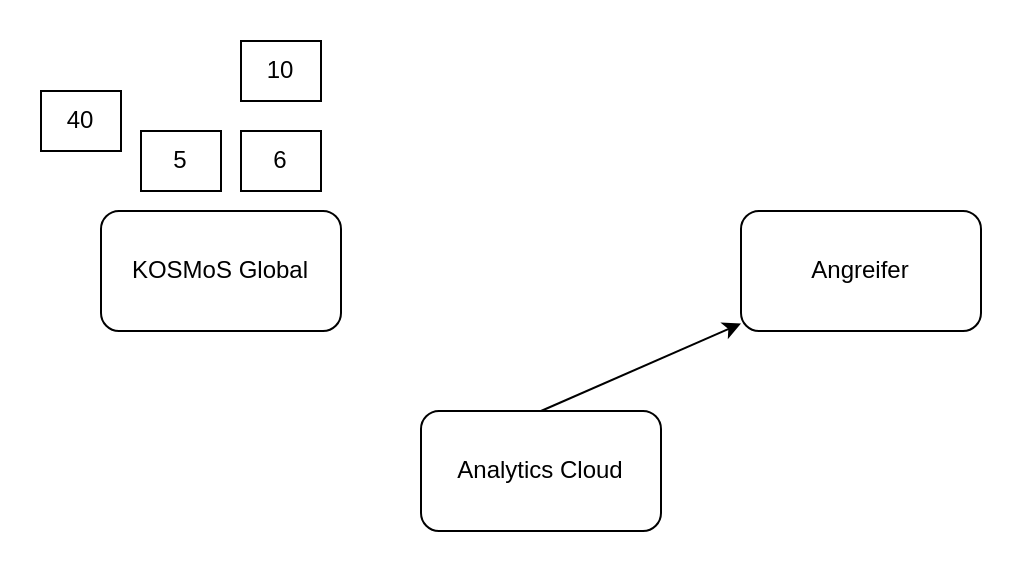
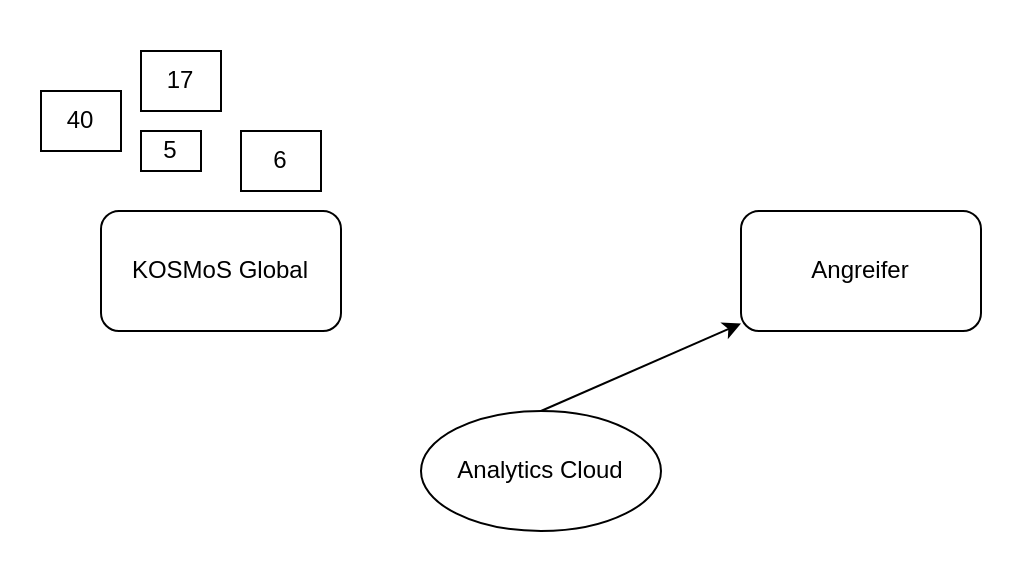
(281, 71) -> none
none -> (181, 81)
(181, 161) -> (171, 151)
(541, 471) -> (541, 471)
